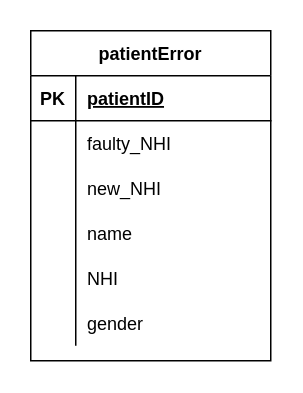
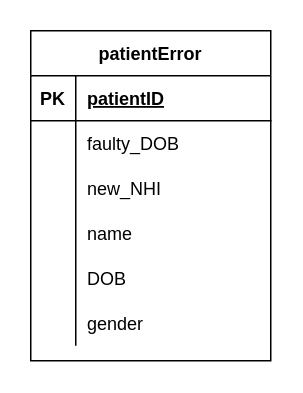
(135, 144) -> (135, 144)
(102, 279) -> (102, 279)
